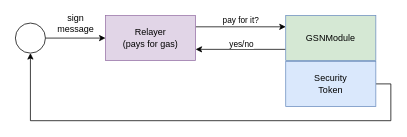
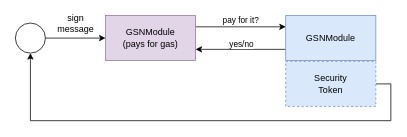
(150, 38) -> (150, 38)
(330, 38) -> (330, 38)
(330, 84) -> (330, 84)
